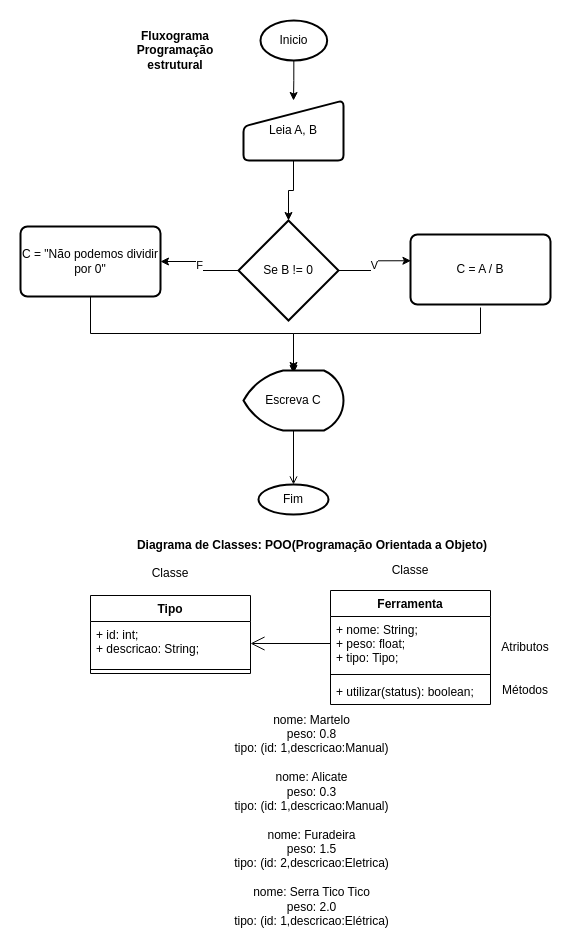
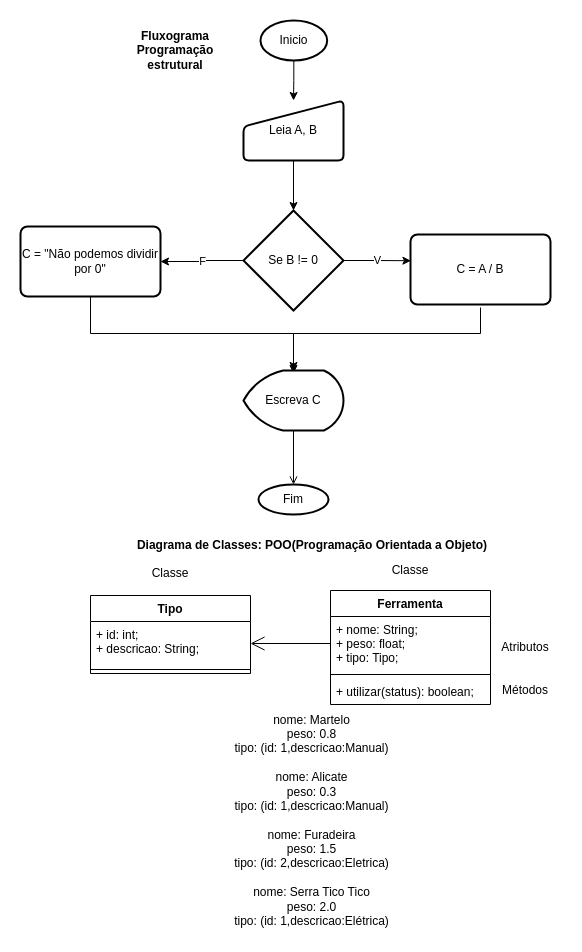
(289, 271) -> (294, 261)
